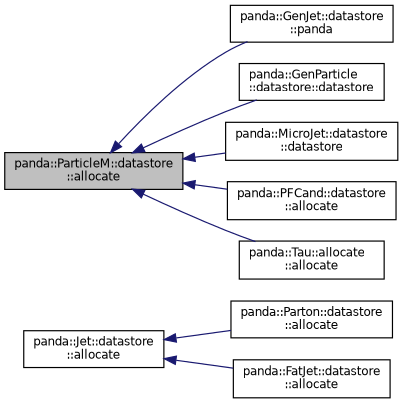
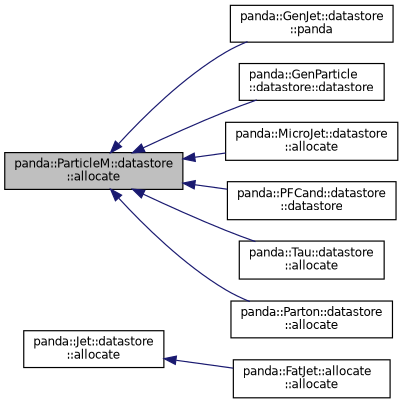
(312, 141) -> (312, 141)
(312, 201) -> (312, 201)
(312, 260) -> (312, 260)
(204, 334) -> (179, 256)
(312, 379) -> (312, 379)
